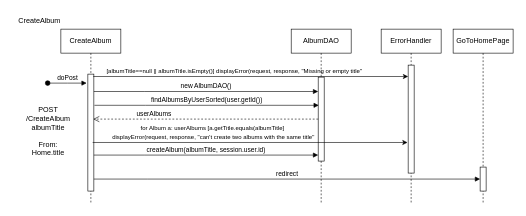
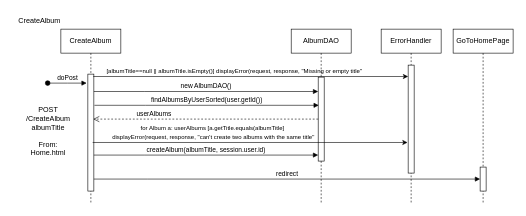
(48, 132) -> (48, 132)
